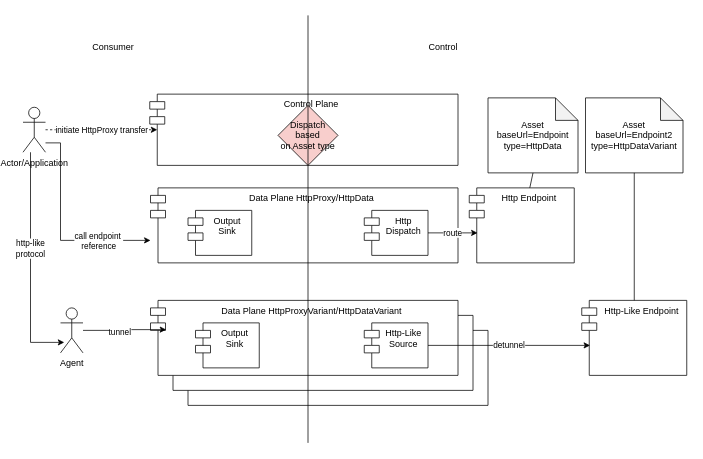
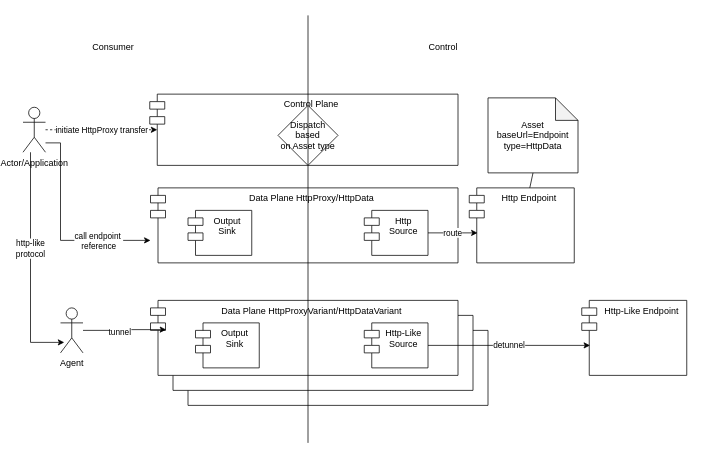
(308, 135) -> (308, 135)
(634, 135) -> none
(404, 226) -> (404, 226)
(634, 237) -> none
